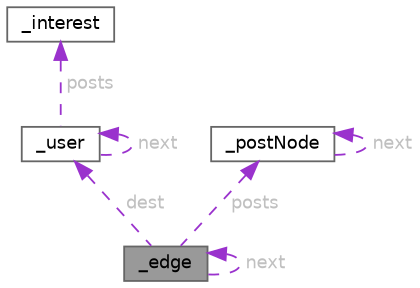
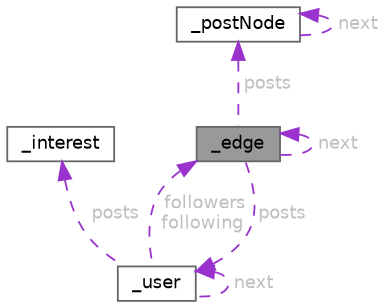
(143, 204) -> (280, 214)
none -> (151, 214)
